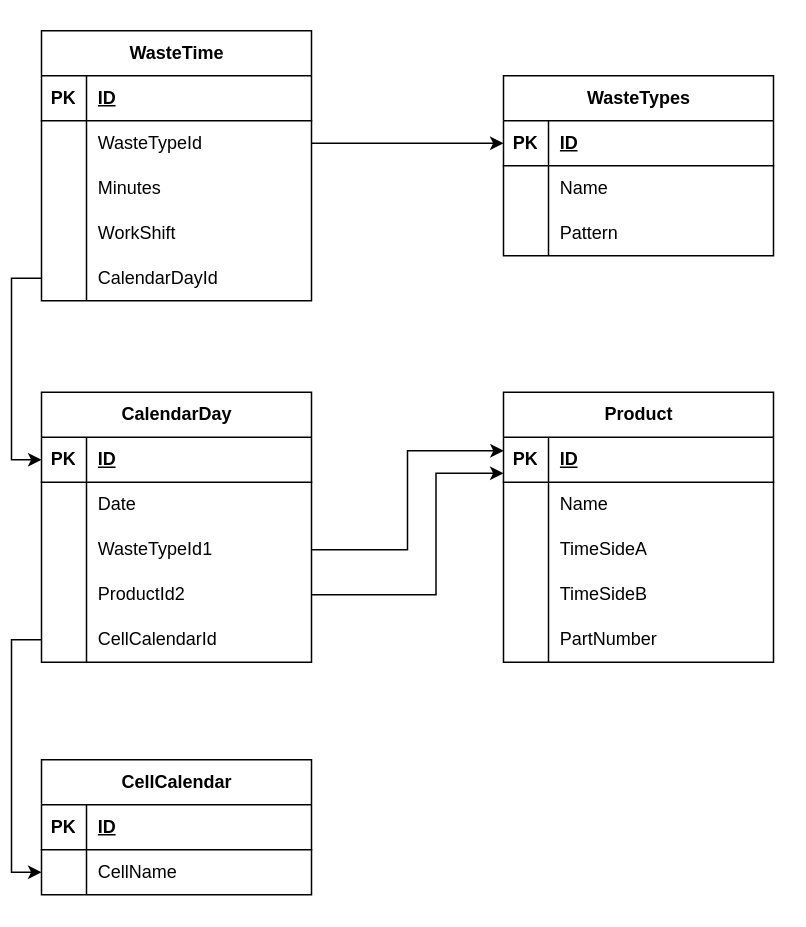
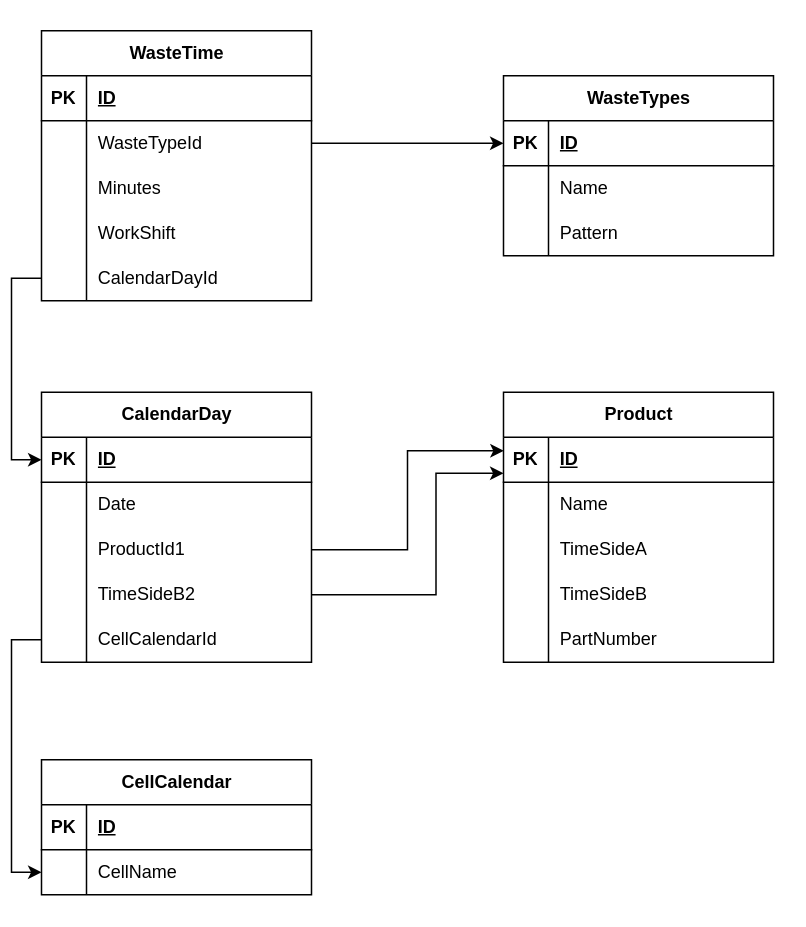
(159, 550) -> (149, 550)
(149, 595) -> (144, 595)
